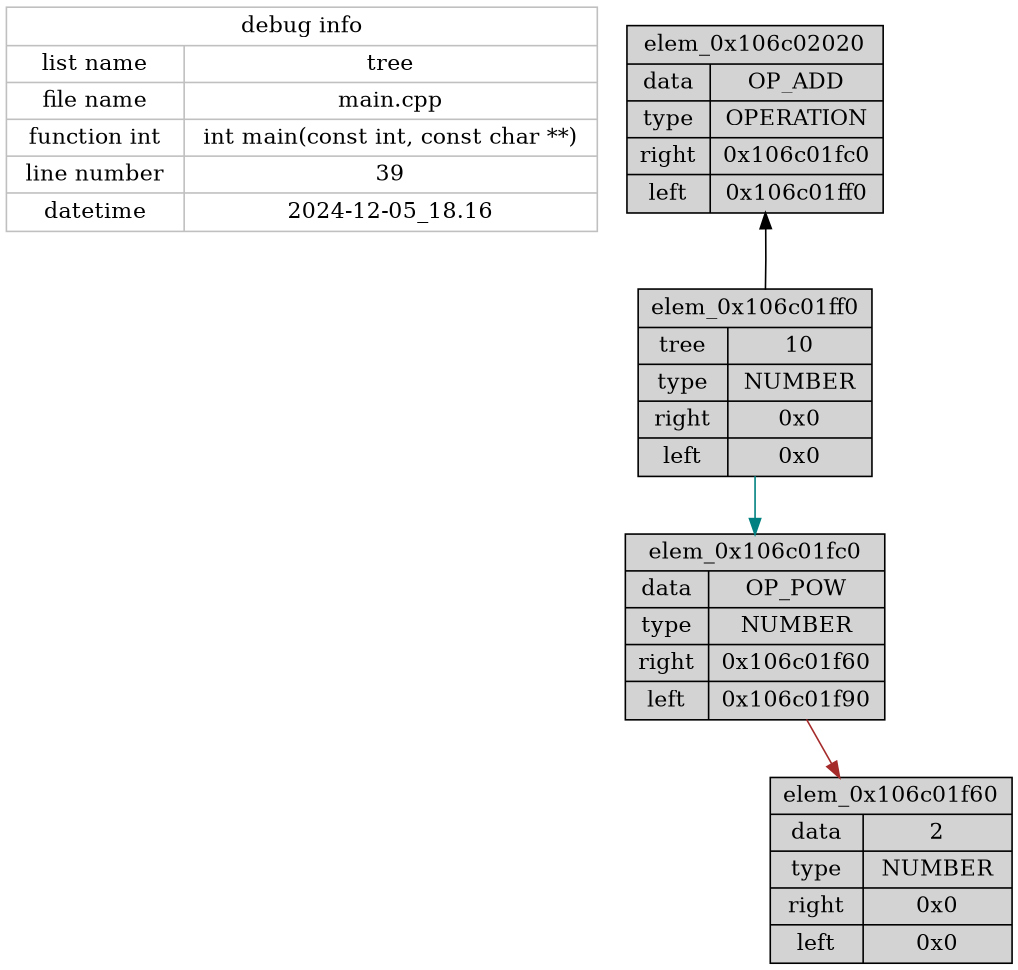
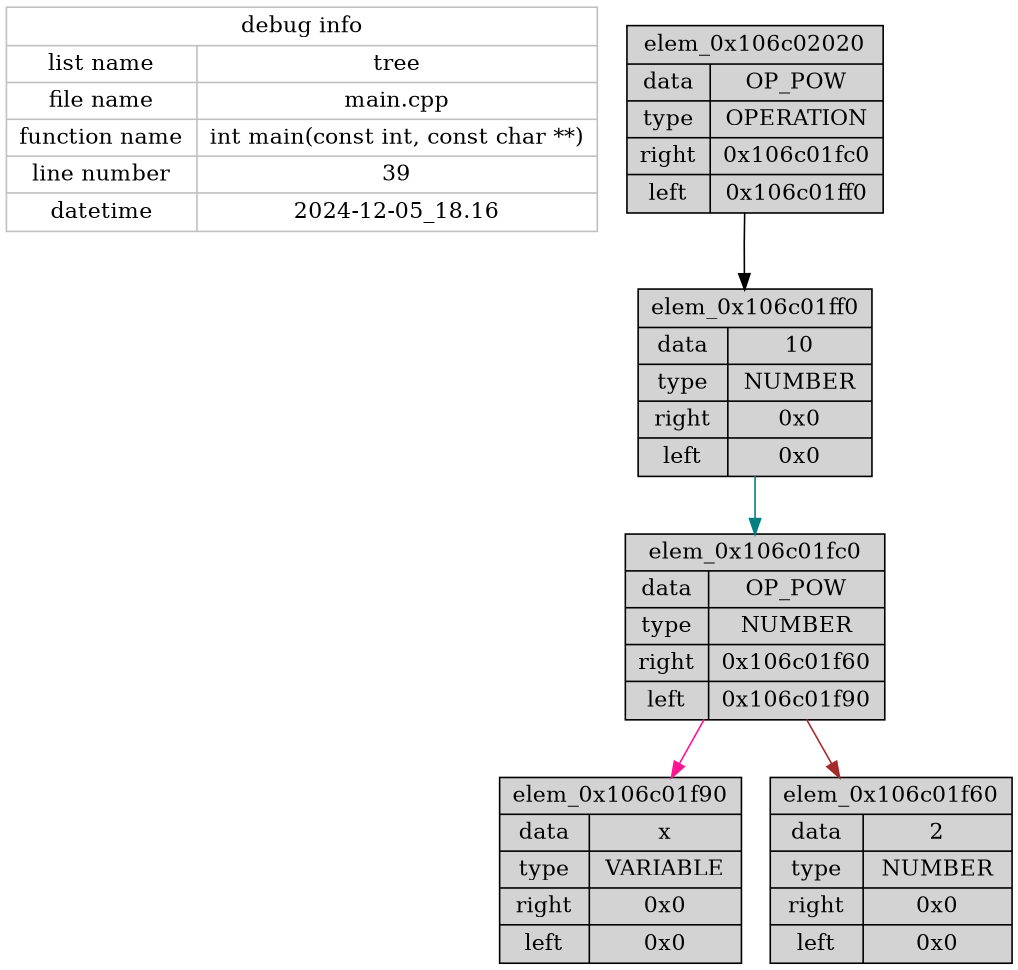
(797, 82) -> (797, 82)
(95, 137) -> (102, 137)
(766, 259) -> (744, 243)
(683, 345) -> (683, 345)
none -> (621, 870)
